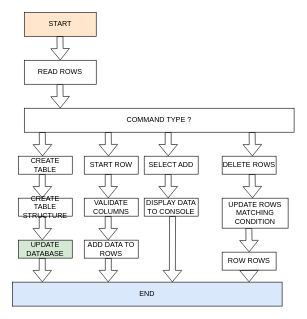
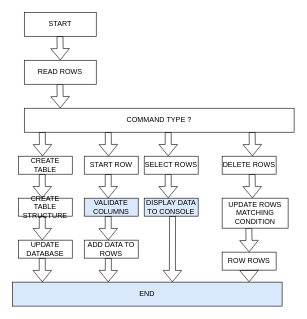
(60, 24) -> (60, 24)
(171, 165) -> (171, 165)
(111, 207) -> (111, 207)
(171, 207) -> (171, 207)
(45, 249) -> (45, 249)
